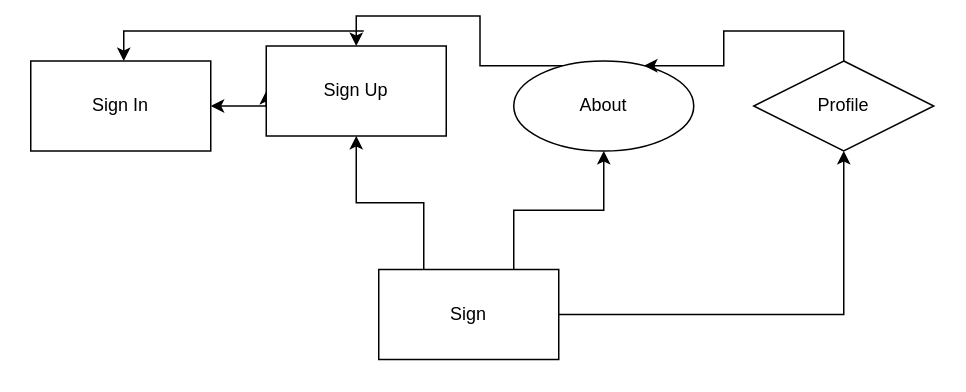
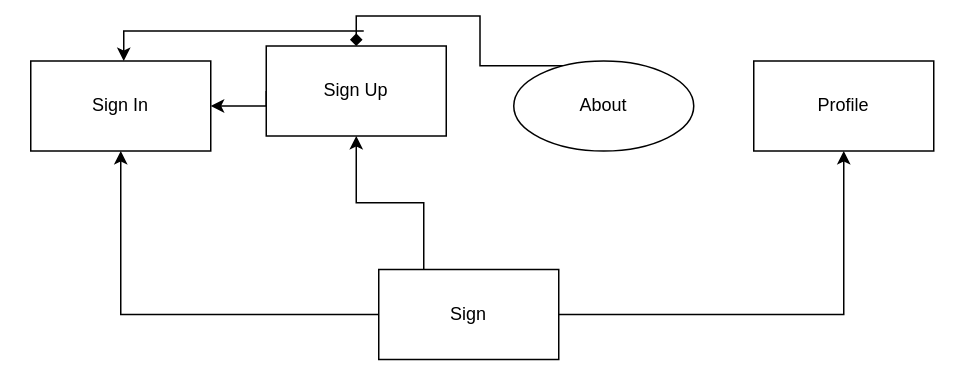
(747, 31) -> none
(356, 34) -> (356, 33)
(266, 101) -> (266, 98)
(844, 106) -> (844, 106)
(554, 210) -> none
none -> (174, 314)
